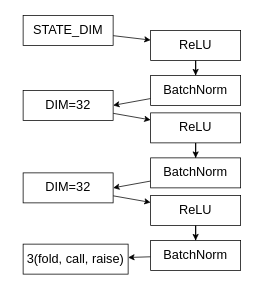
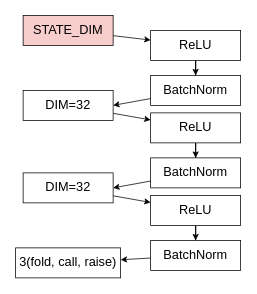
(68, 30) -> (68, 30)
(75, 259) -> (68, 263)
